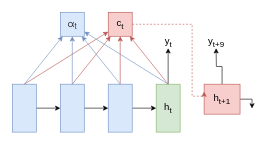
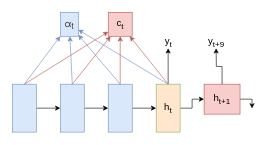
(72, 24) -> (69, 24)
(201, 96) -> none
none -> (194, 99)
(168, 108) -> (168, 108)
